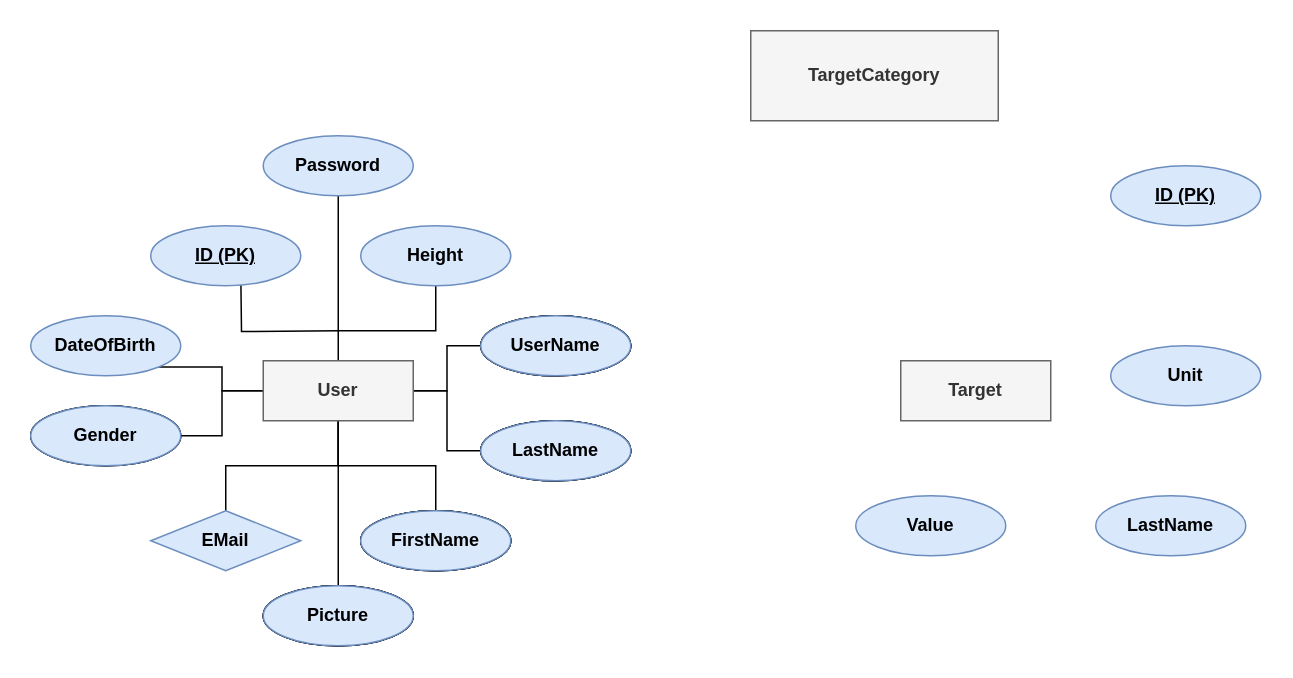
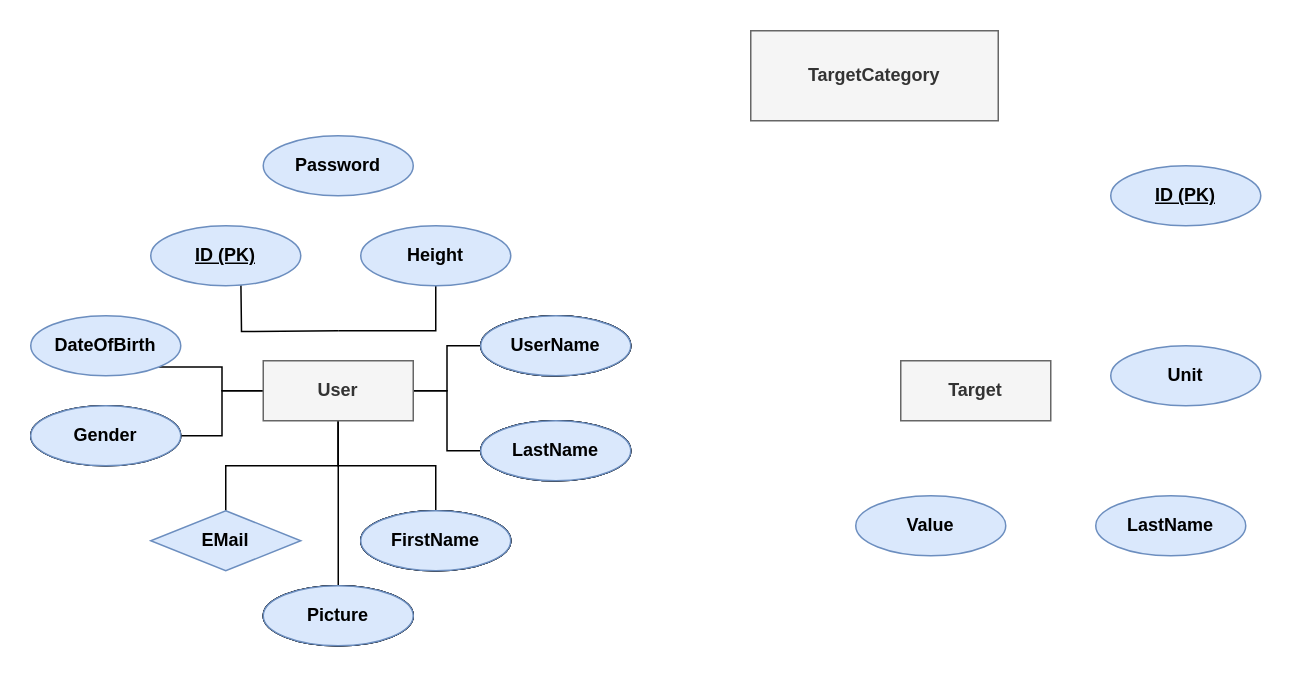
(338, 279) -> none
